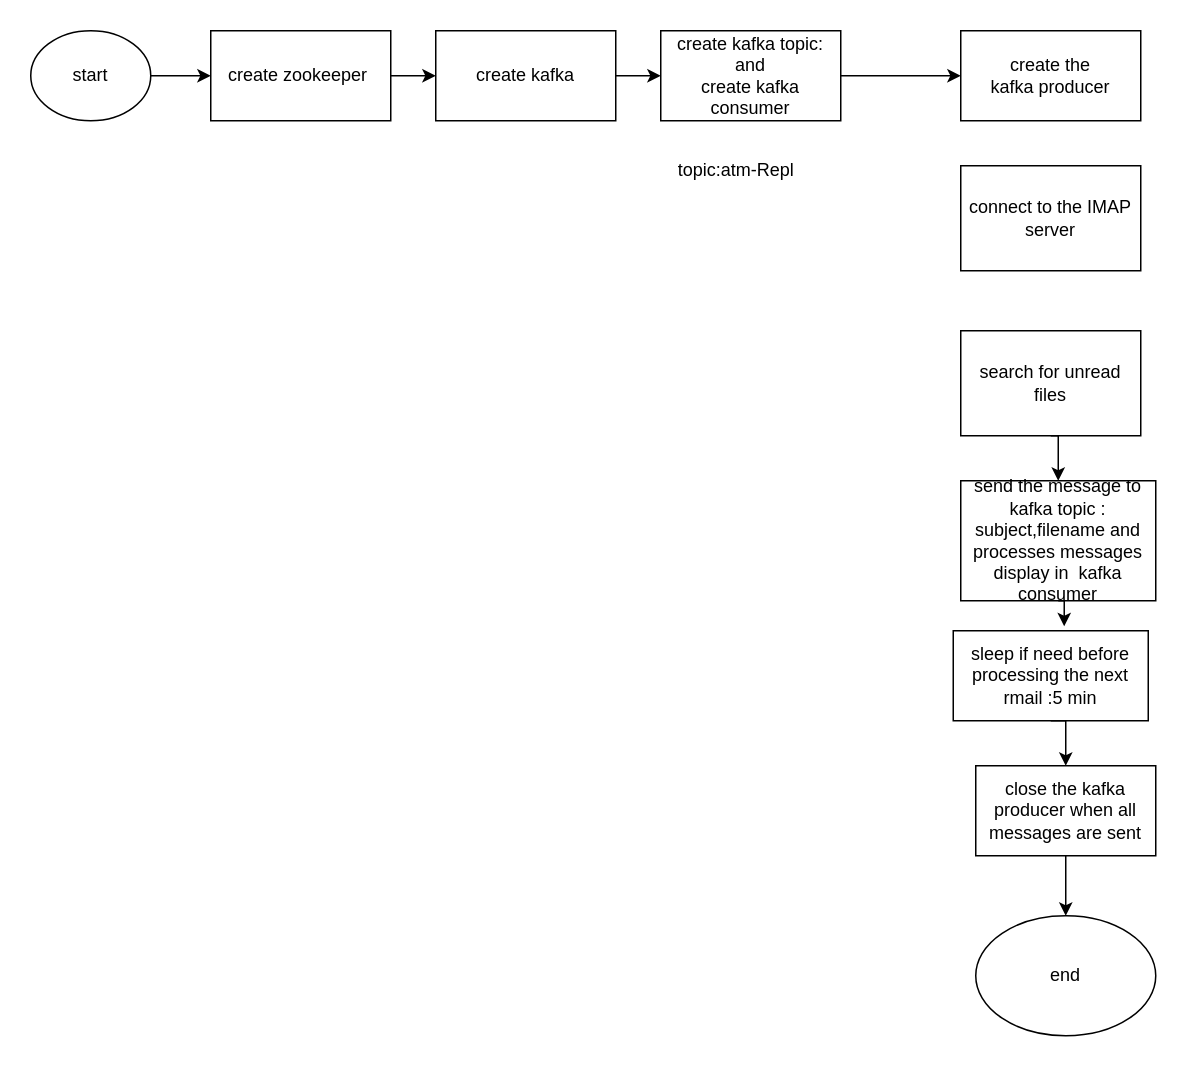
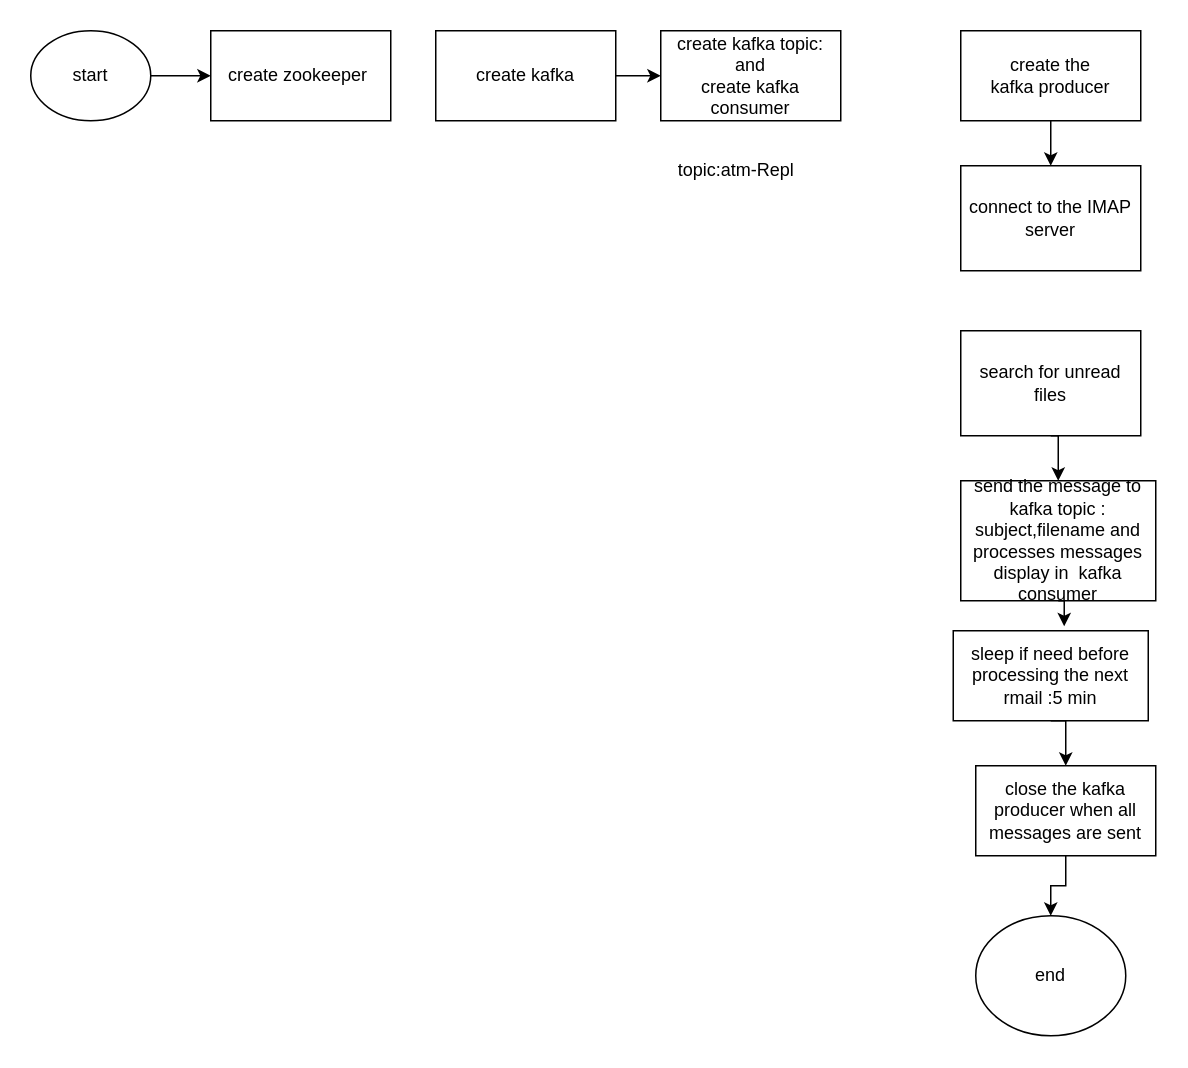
(419, 76) -> none
(896, 76) -> none
none -> (1051, 149)
(1066, 976) -> (1051, 976)
